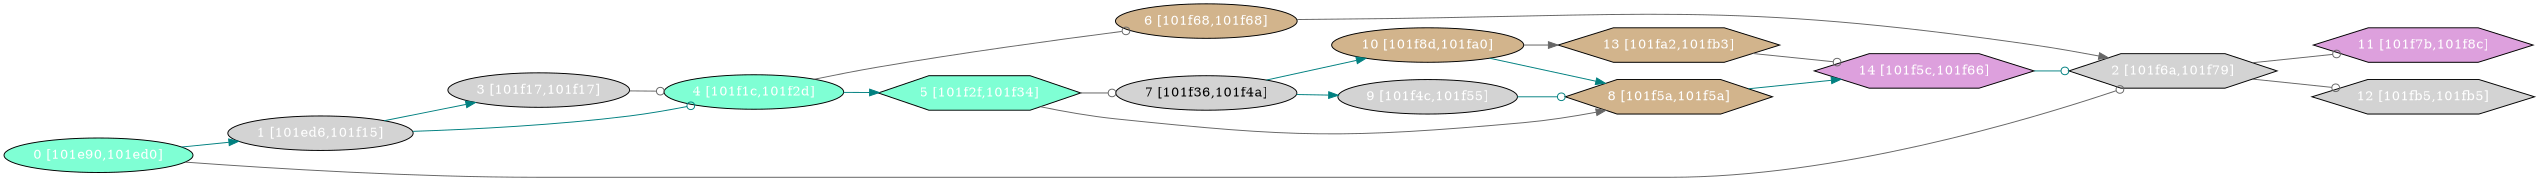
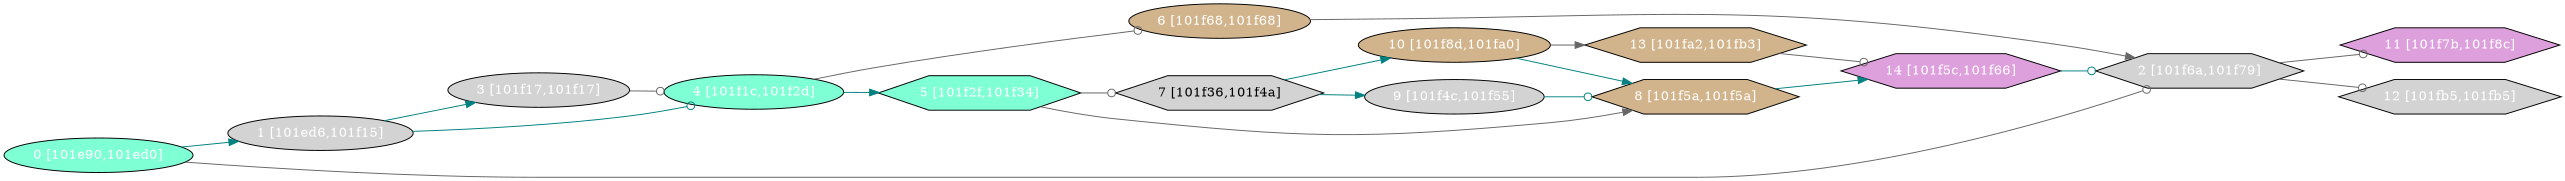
(1206, 93) -> (1220, 93)
